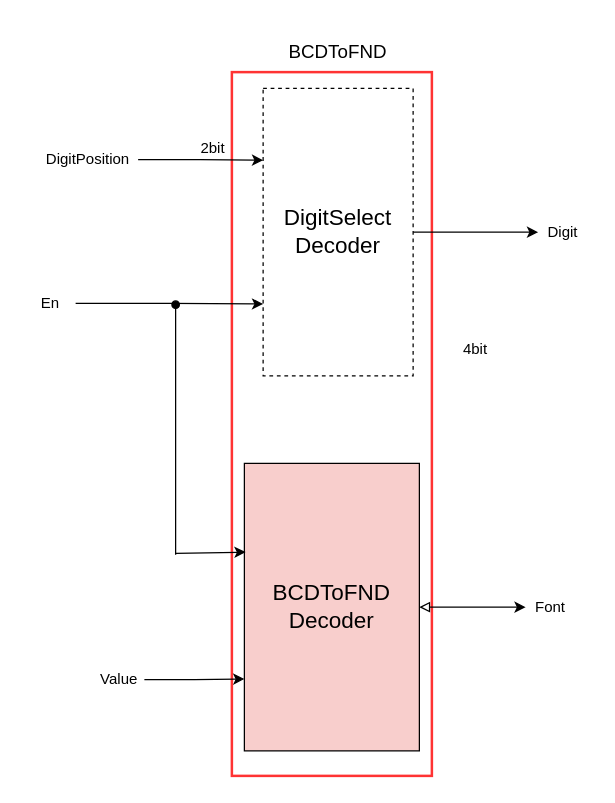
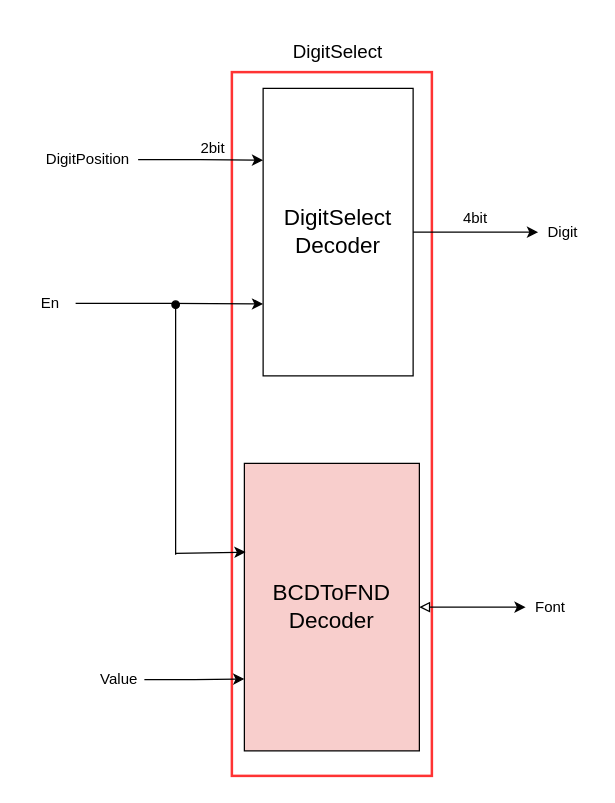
(338, 51) -> (338, 51)
(338, 232) -> (338, 232)
(476, 349) -> (476, 218)
